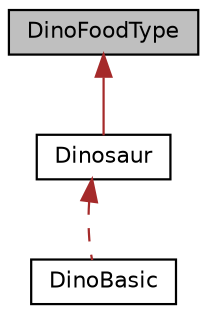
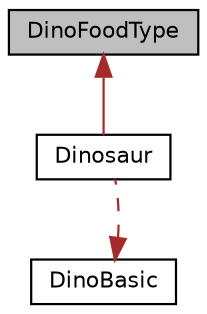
(89, 231) -> (118, 208)
